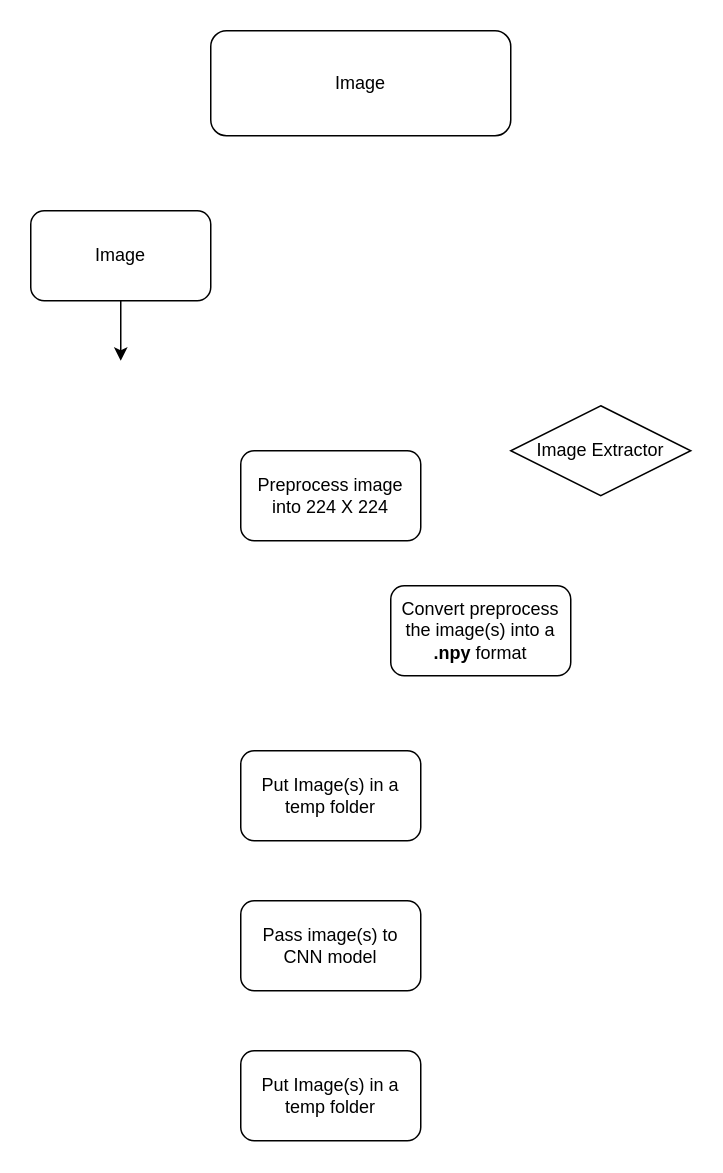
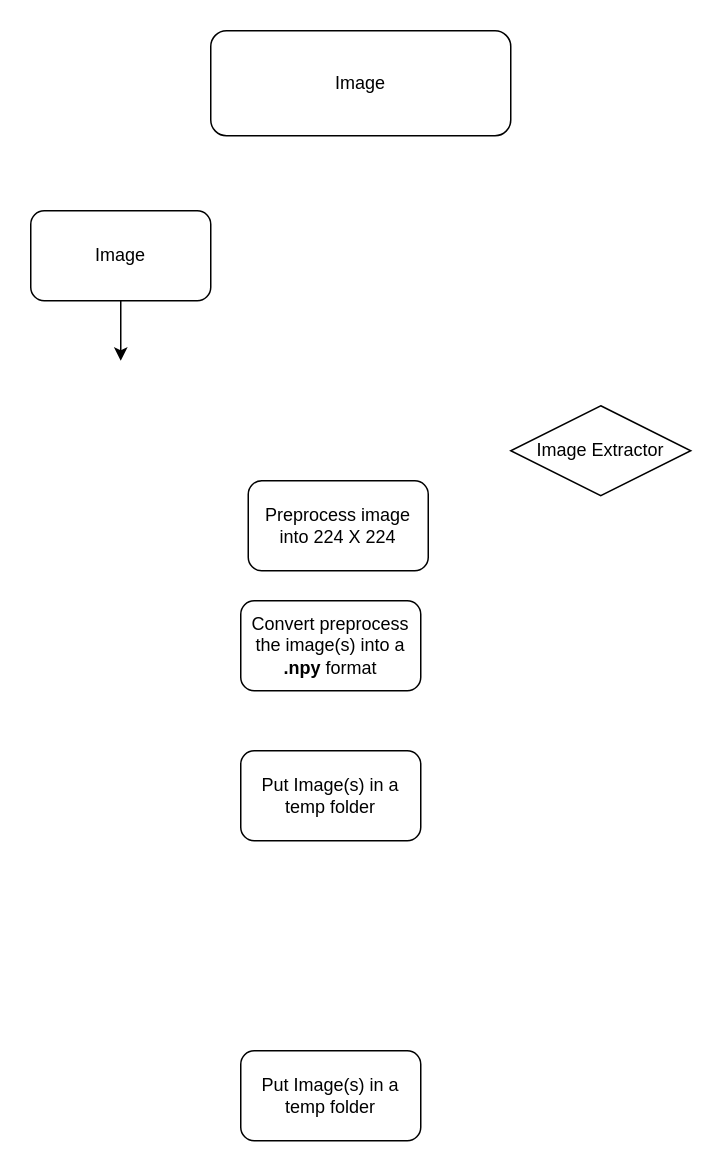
(331, 496) -> (338, 526)
(481, 631) -> (331, 646)
(331, 946) -> none
